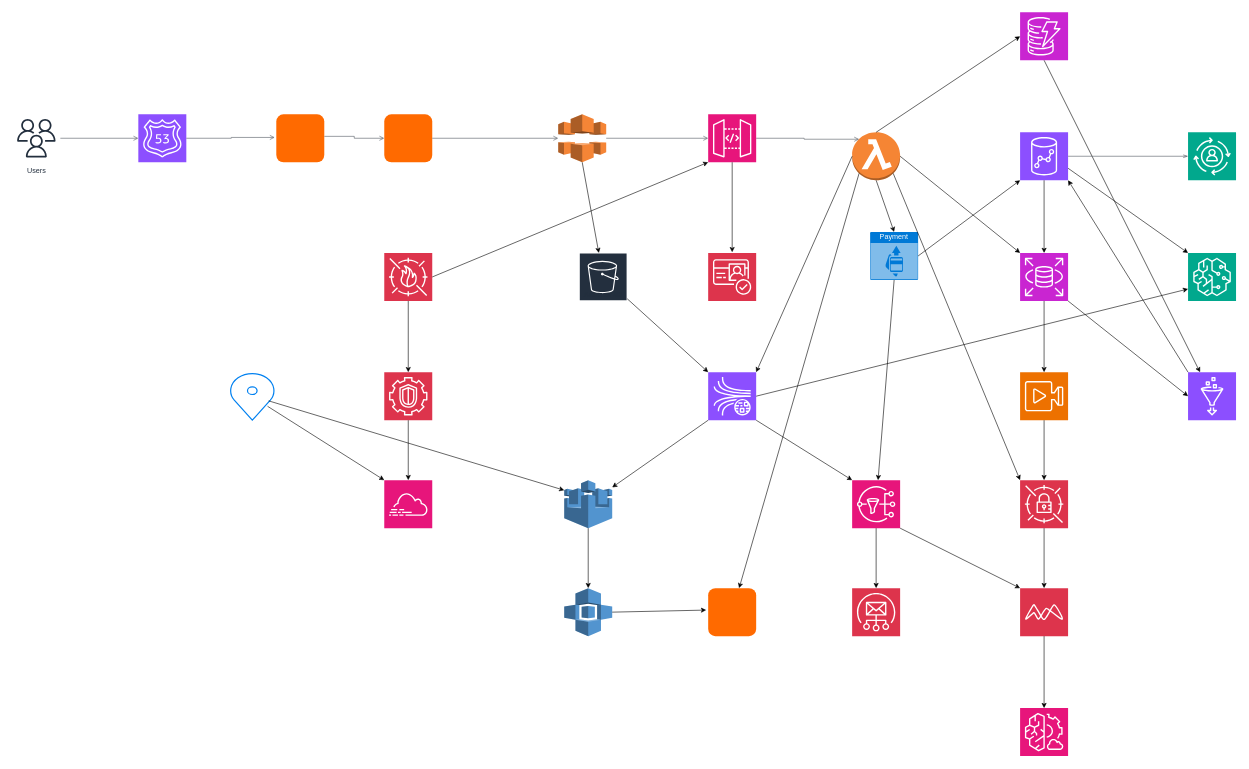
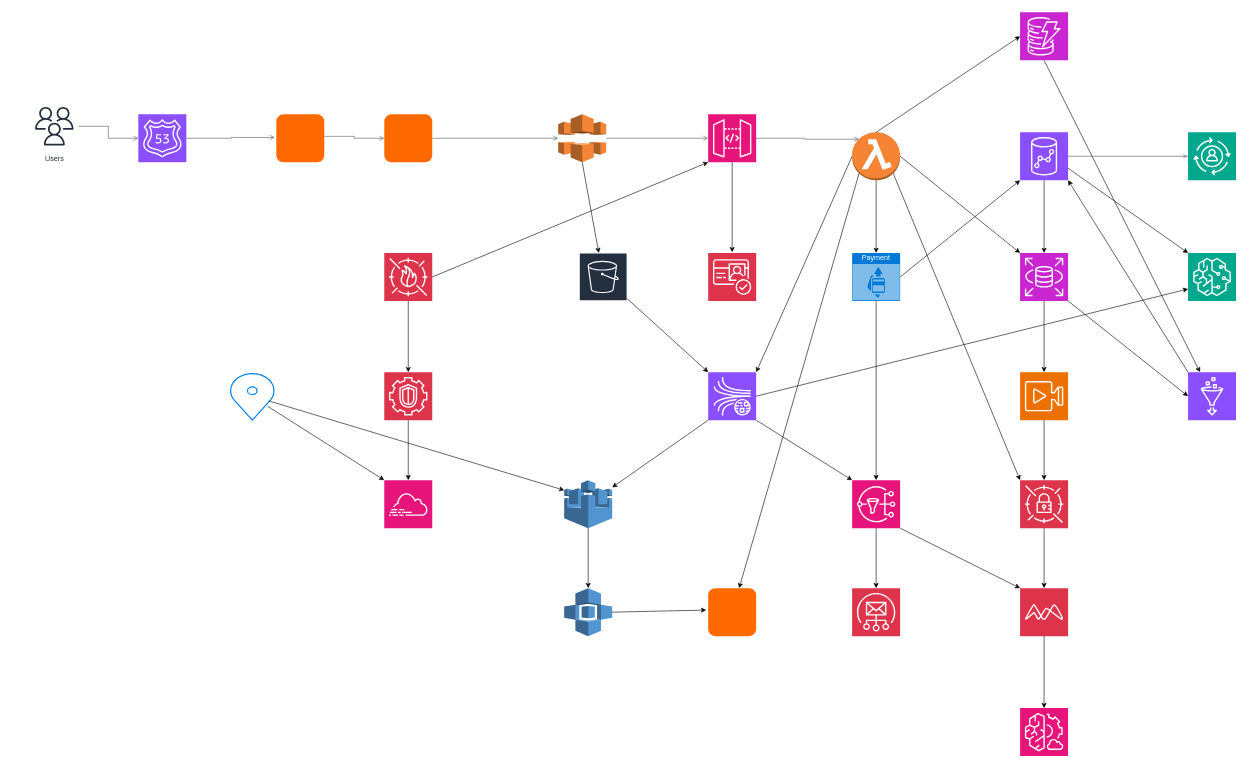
(36, 138) -> (54, 126)
(894, 256) -> (876, 277)
